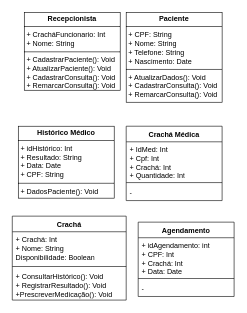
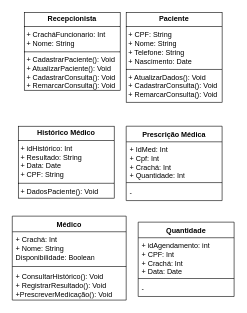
(174, 135) -> (174, 135)
(69, 225) -> (69, 225)
(186, 231) -> (186, 231)
